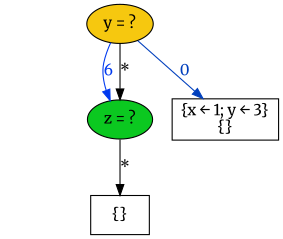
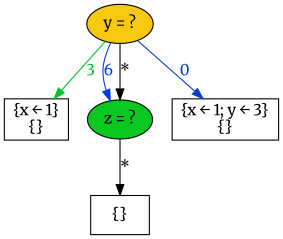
none -> (36, 119)
